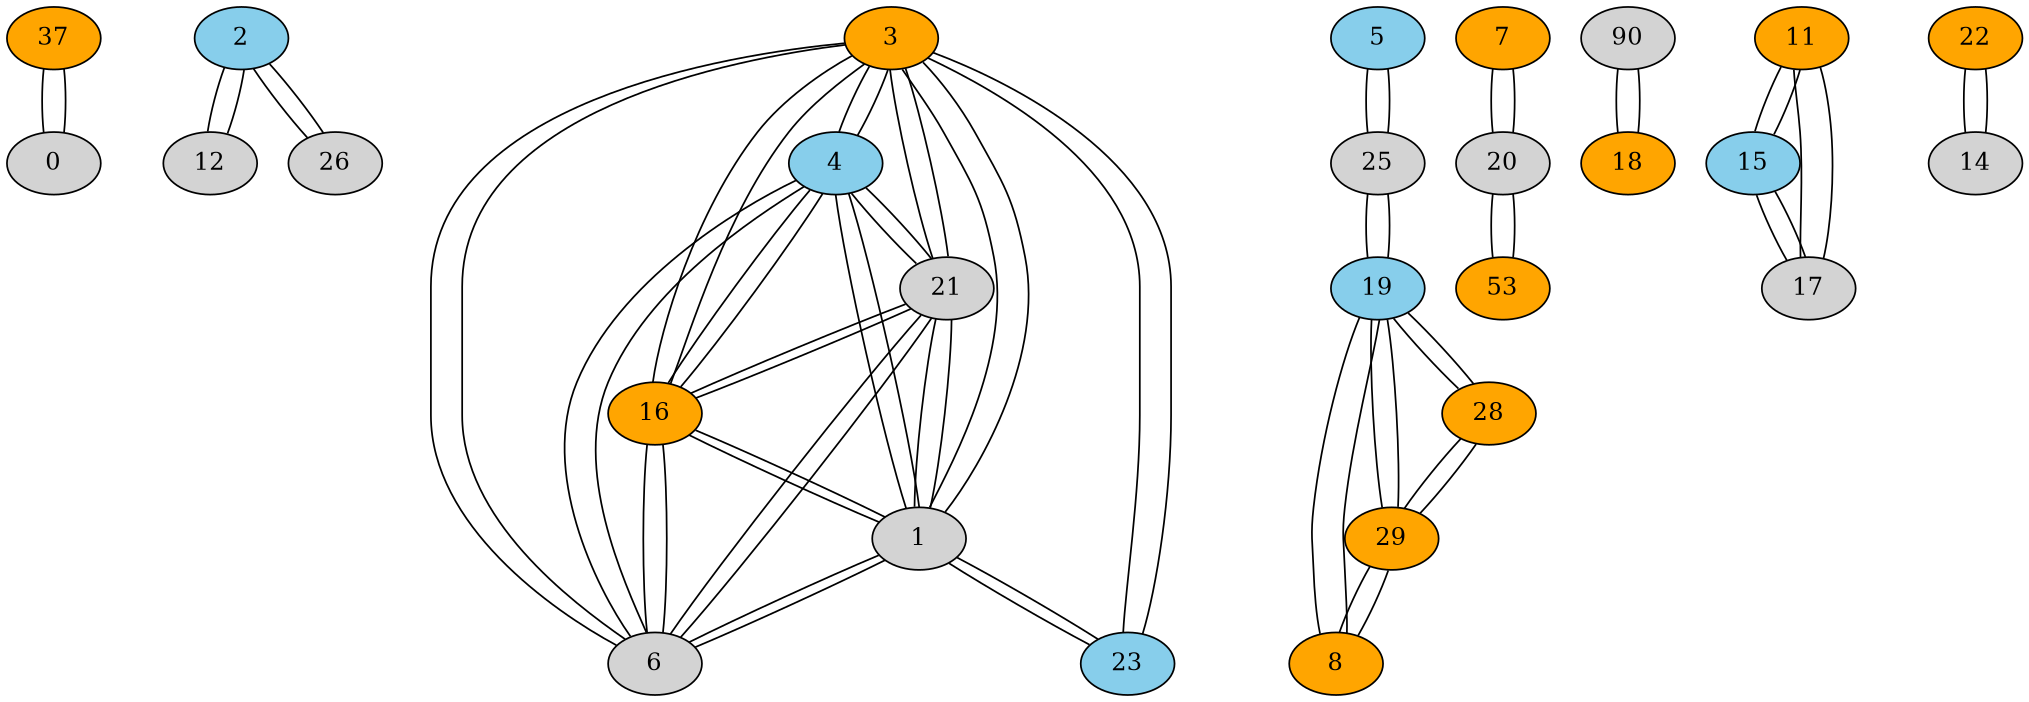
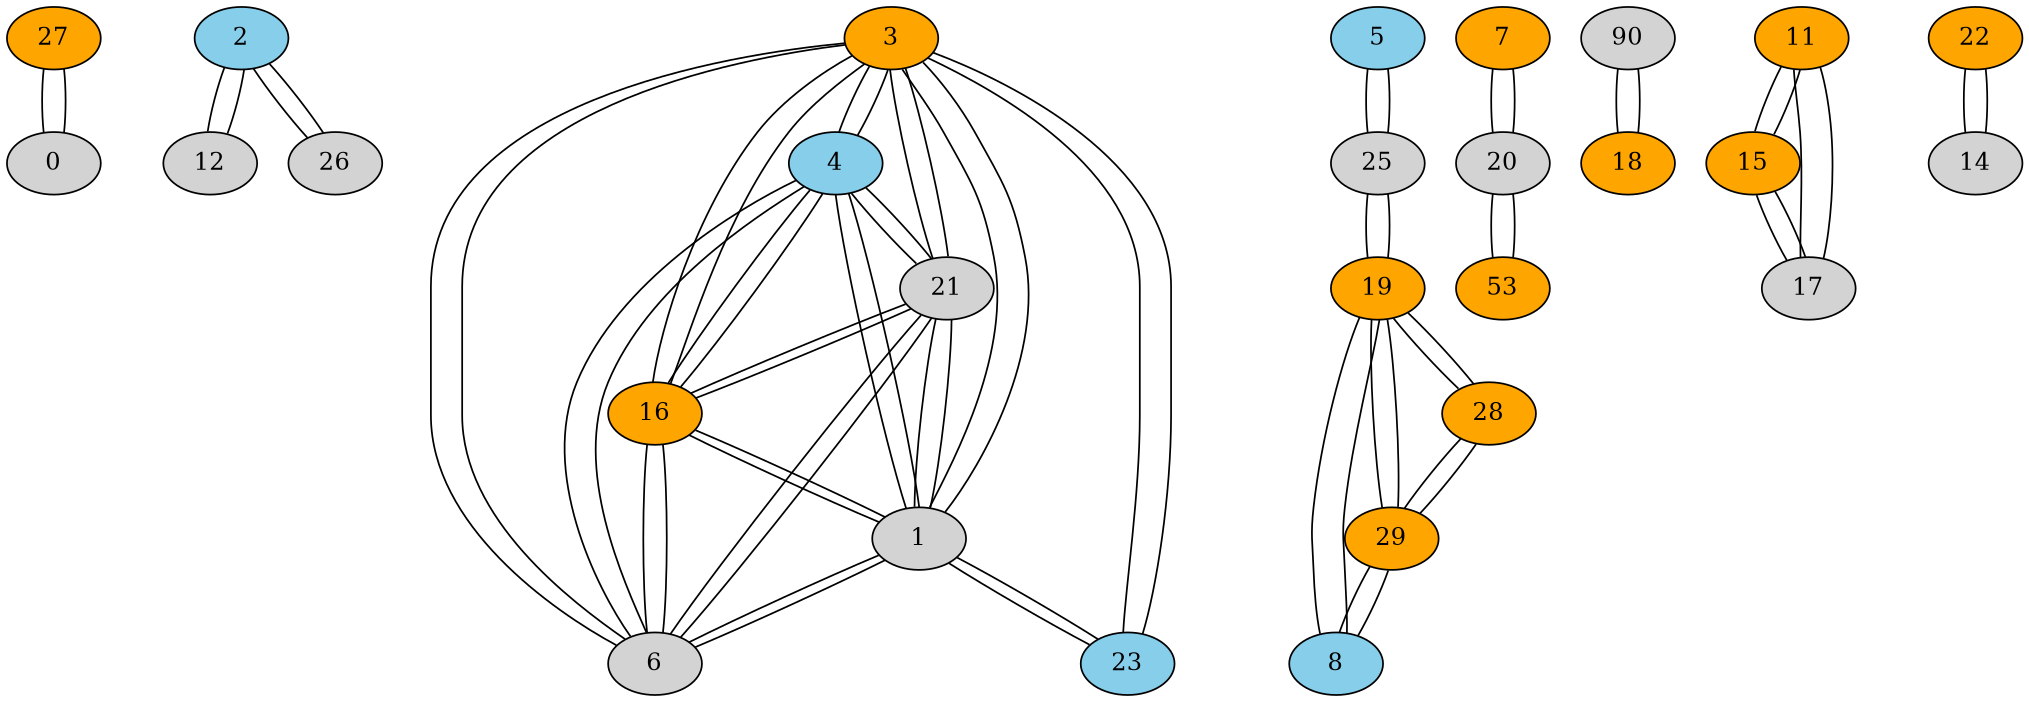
(54, 38) -> (54, 38)
(1753, 163) -> (1753, 163)
(1378, 288) -> (1378, 288)
(1336, 664) -> (1336, 664)
